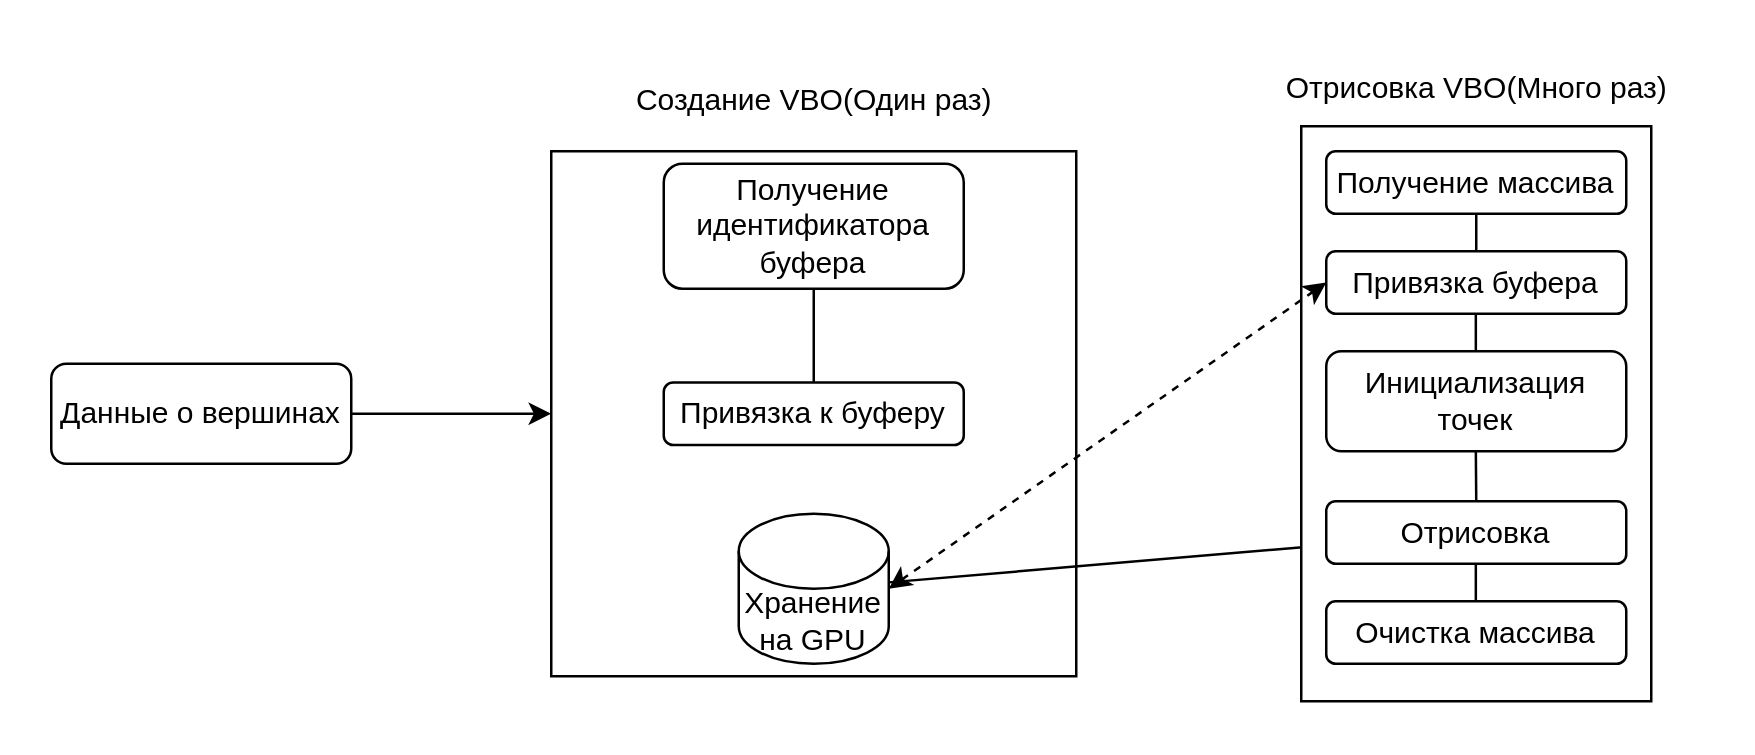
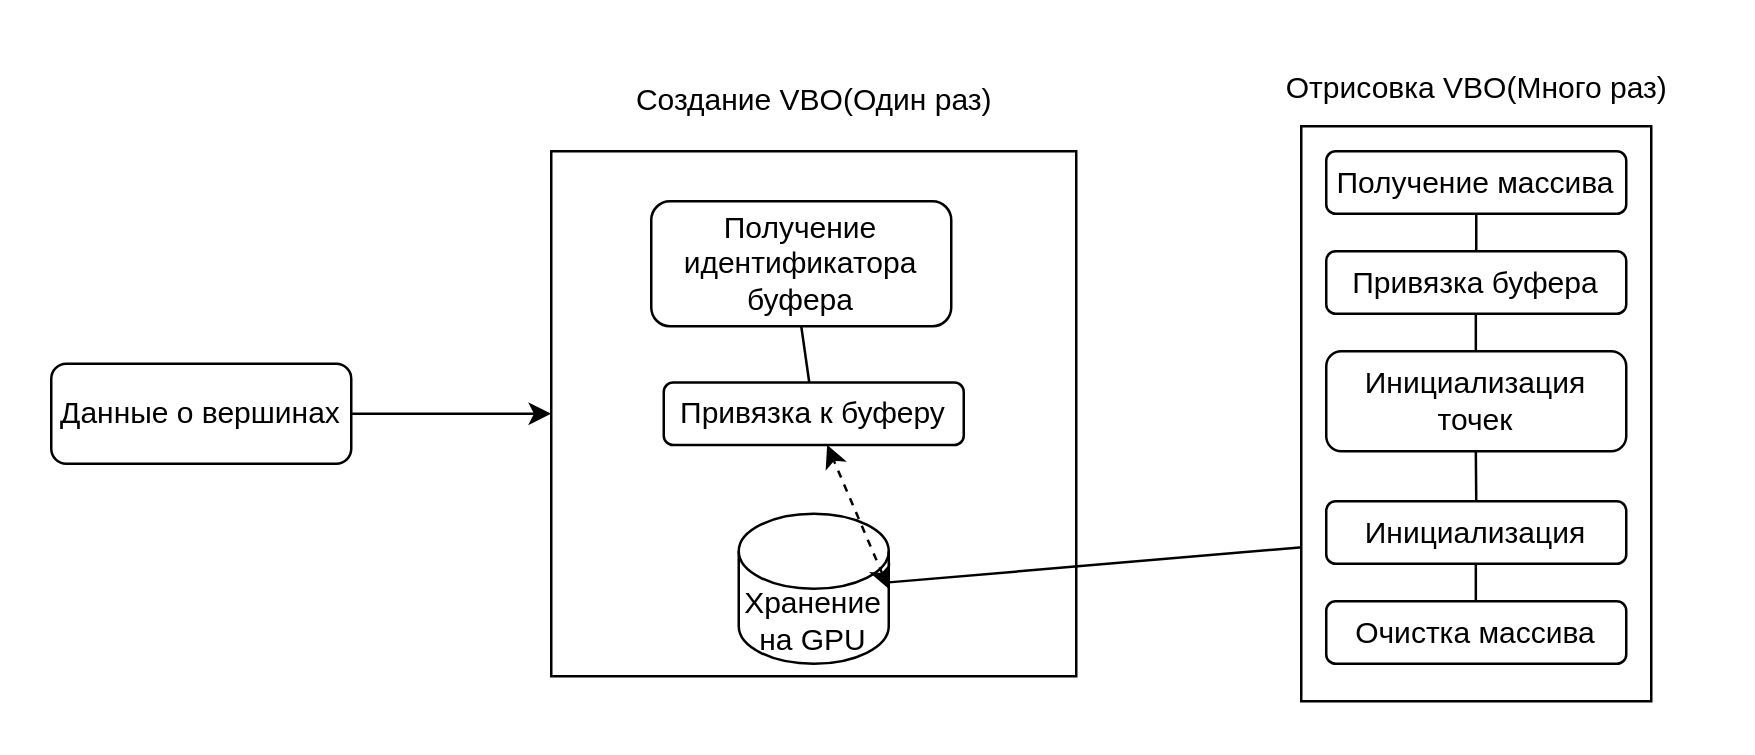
(814, 226) -> (801, 264)
(1109, 434) -> (855, 510)
(1476, 534) -> (1476, 534)
